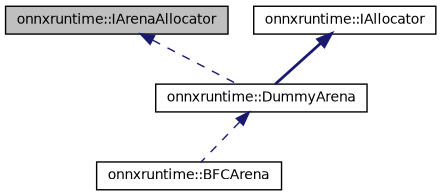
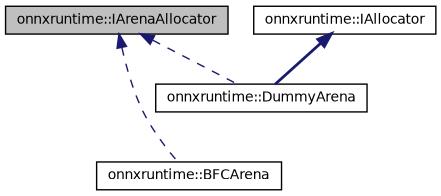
(220, 142) -> (142, 109)
